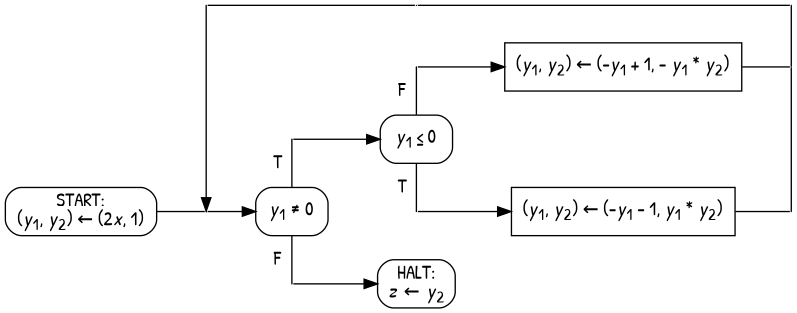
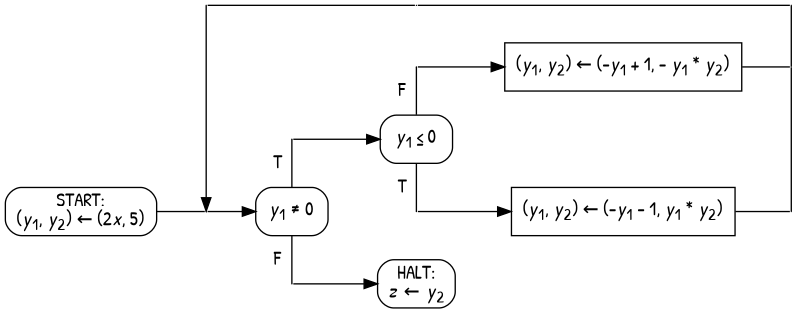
(134, 220) -> (134, 220)
